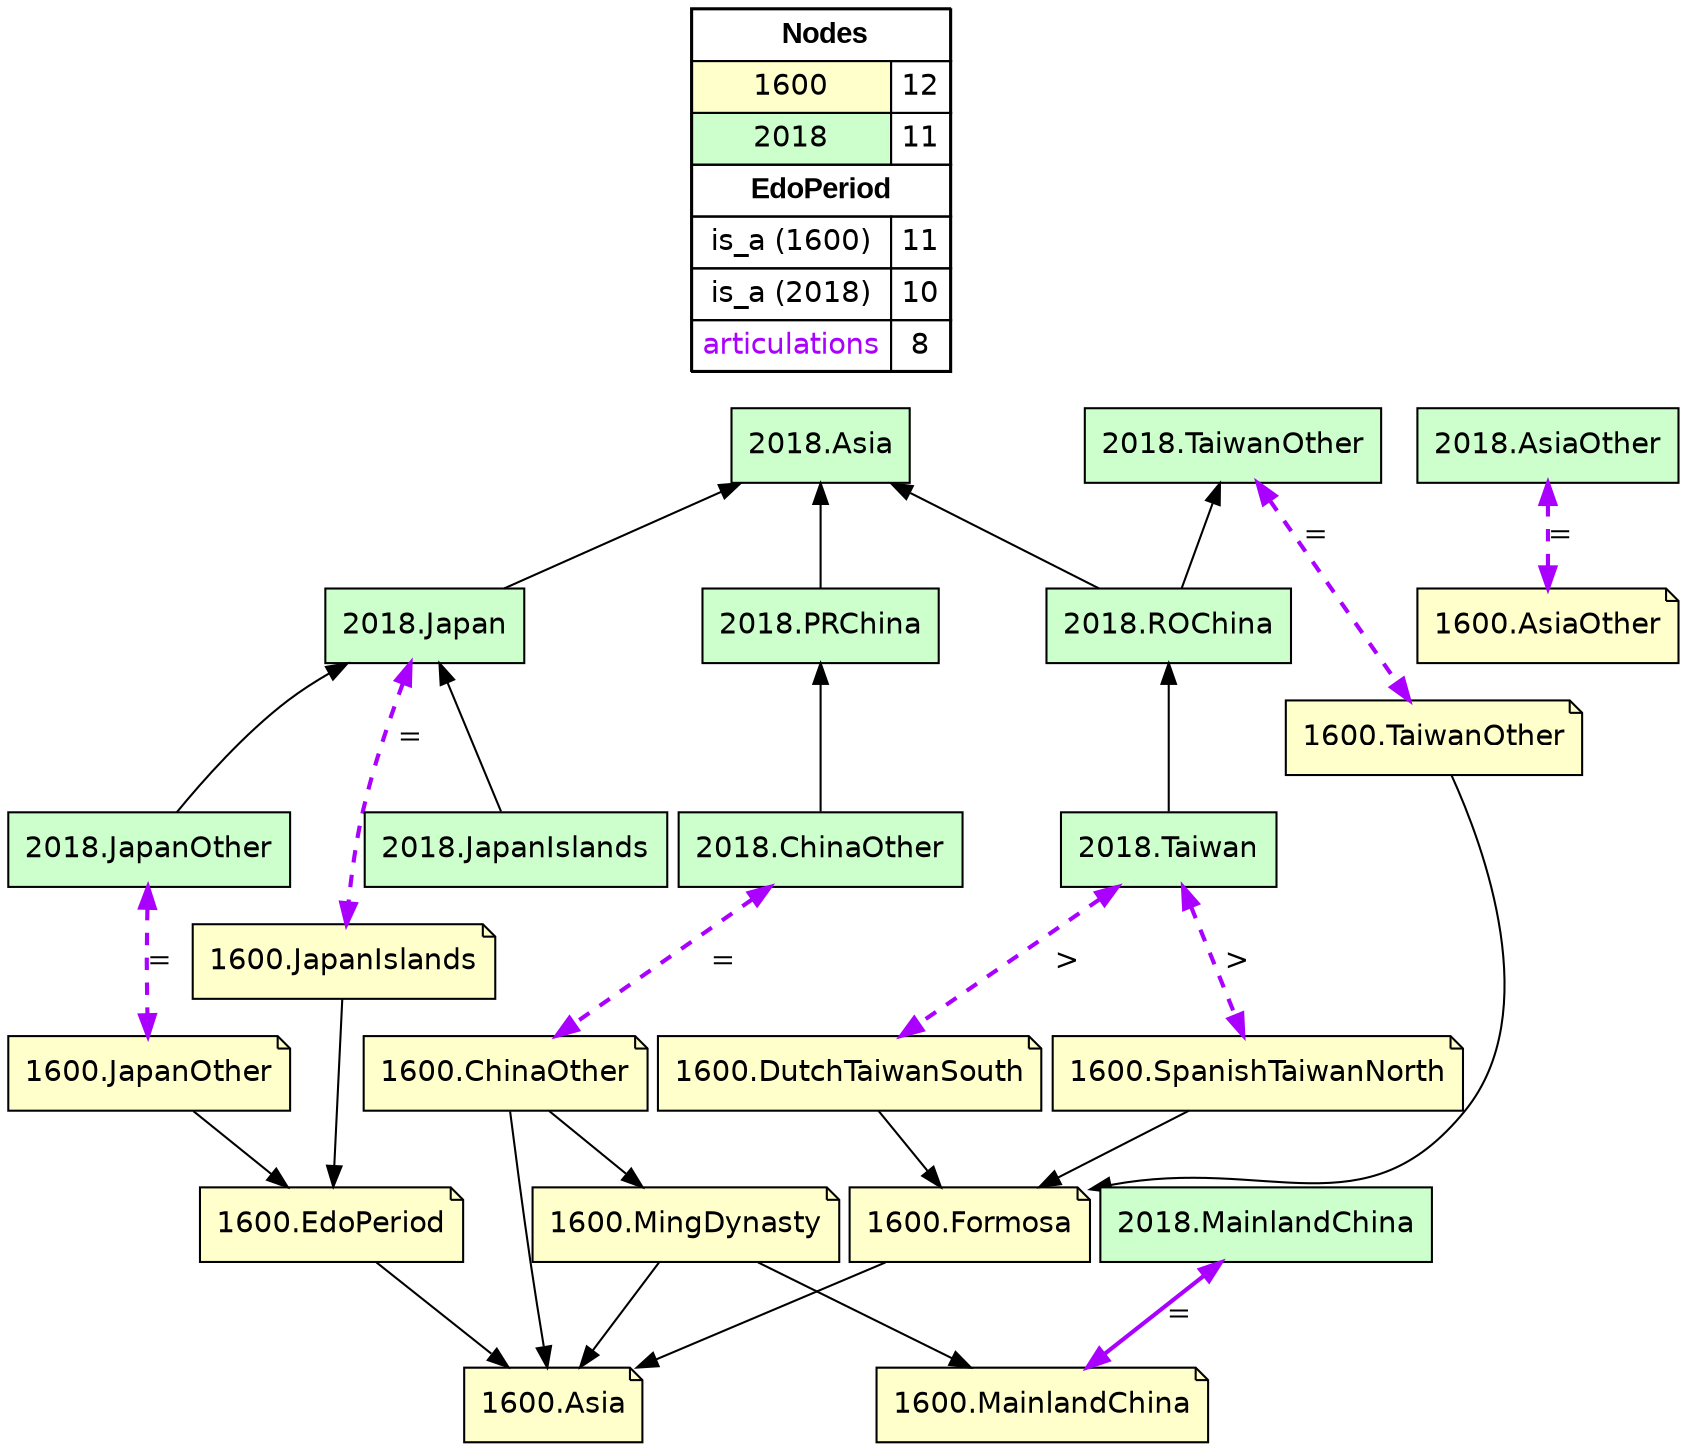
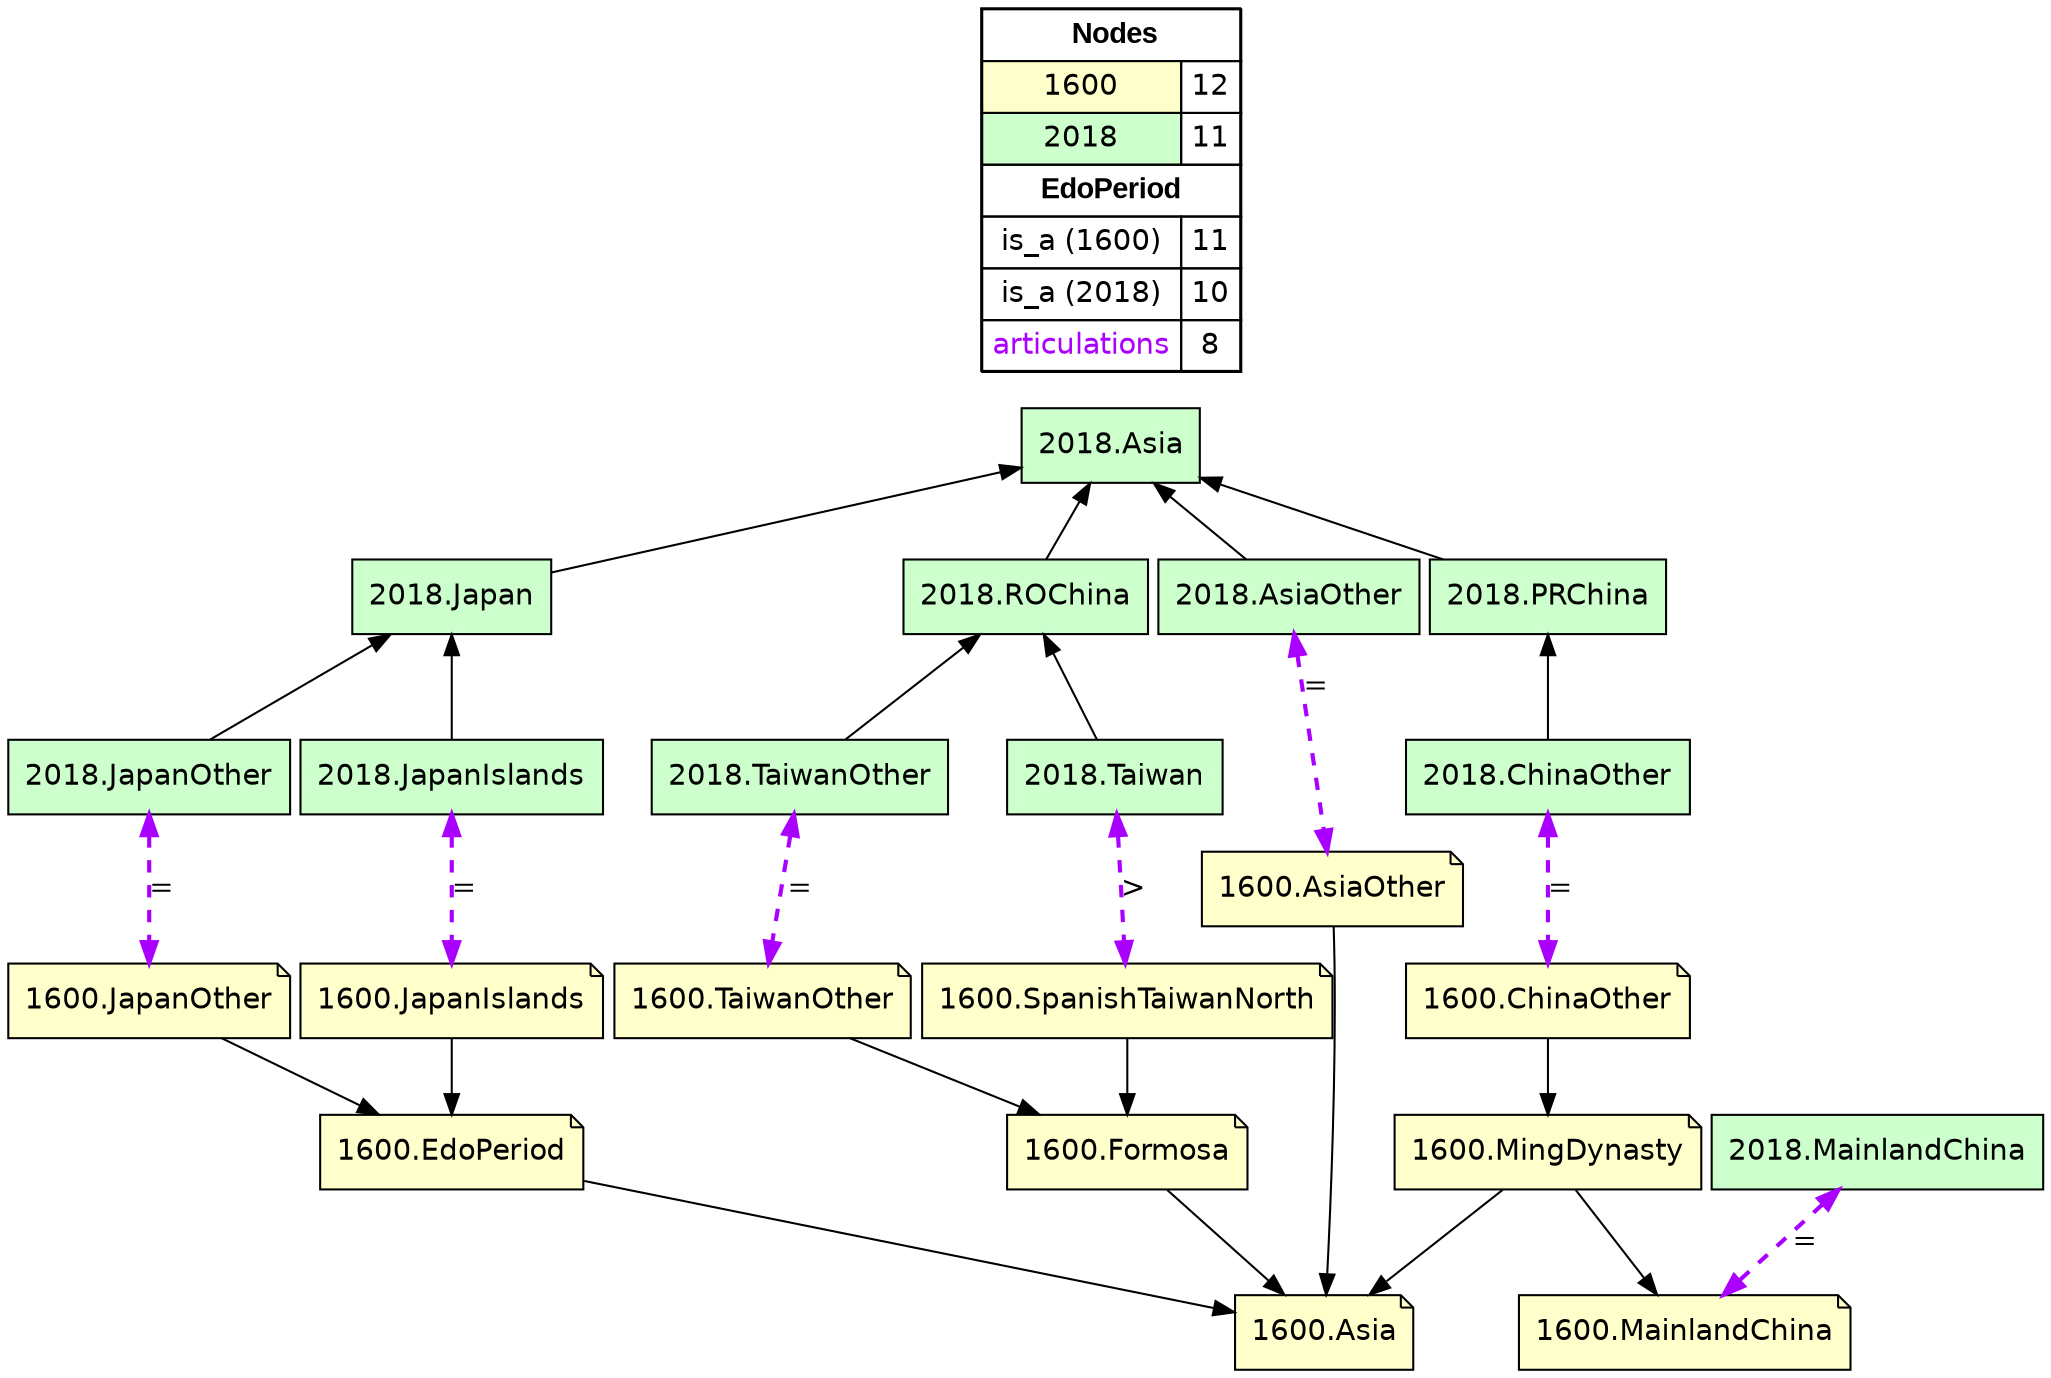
none -> (1208, 528)
(1197, 546) -> (905, 693)
(368, 791) -> (452, 888)
(850, 1073) -> none
(526, 1229) -> (1334, 1100)
(1154, 1315) -> (1781, 1242)
